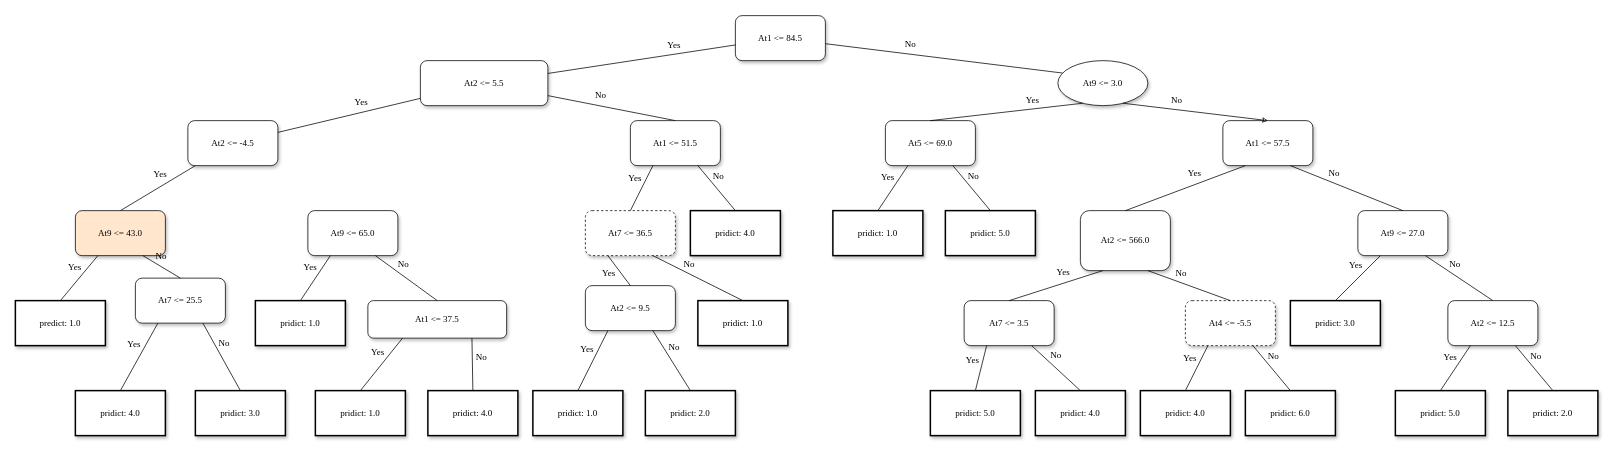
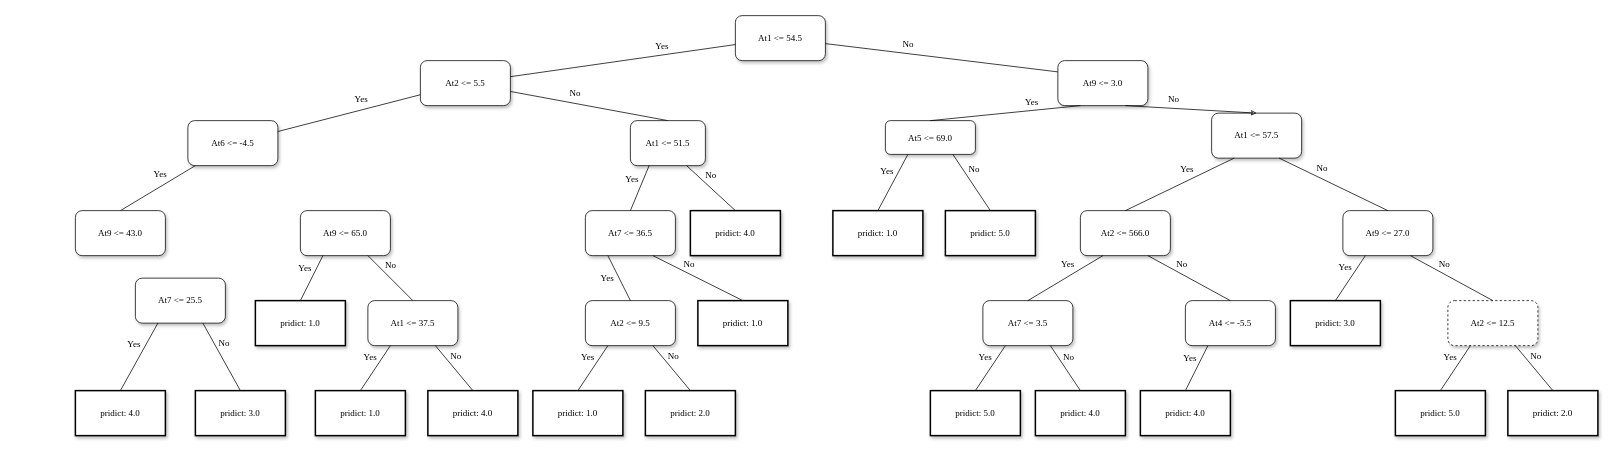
(780, 38) -> (780, 38)
(484, 83) -> (465, 83)
(1103, 83) -> (1103, 83)
(233, 143) -> (233, 143)
(675, 143) -> (668, 143)
(930, 143) -> (930, 137)
(1268, 143) -> (1257, 135)
(120, 233) -> (120, 233)
(353, 233) -> (345, 233)
(630, 233) -> (630, 233)
(1403, 233) -> (1388, 233)
(1125, 240) -> (1125, 233)
(161, 266) -> none
(79, 278) -> none
(630, 308) -> (630, 323)
(437, 319) -> (413, 323)
(60, 323) -> none
(1009, 323) -> (1028, 323)
(1230, 323) -> (1230, 323)
(1493, 323) -> (1493, 323)
(1272, 368) -> none
(1290, 413) -> none
